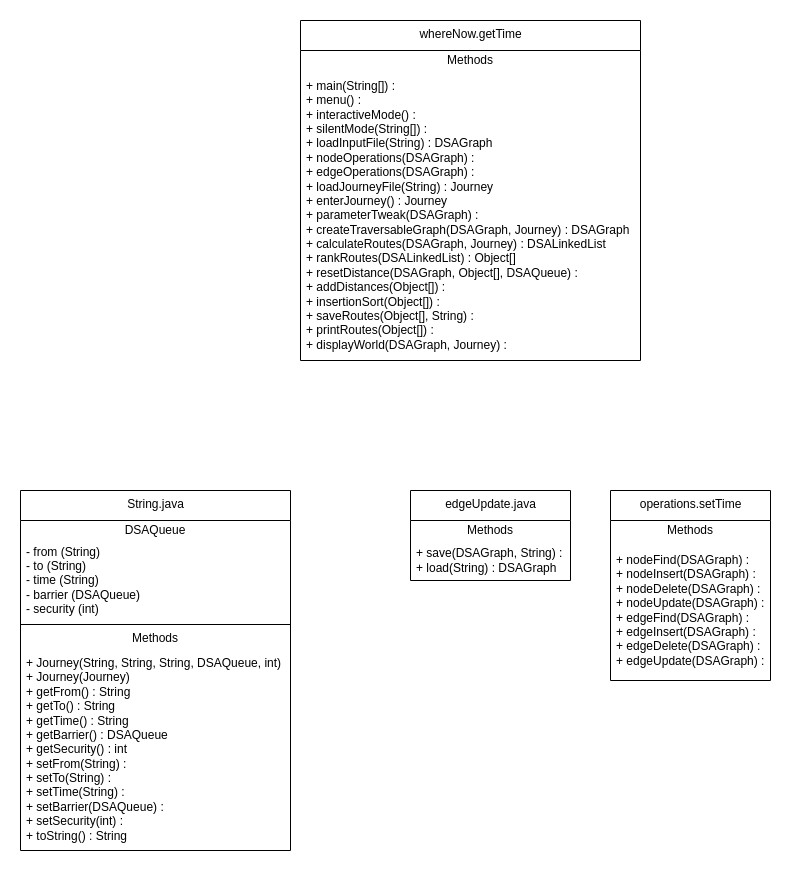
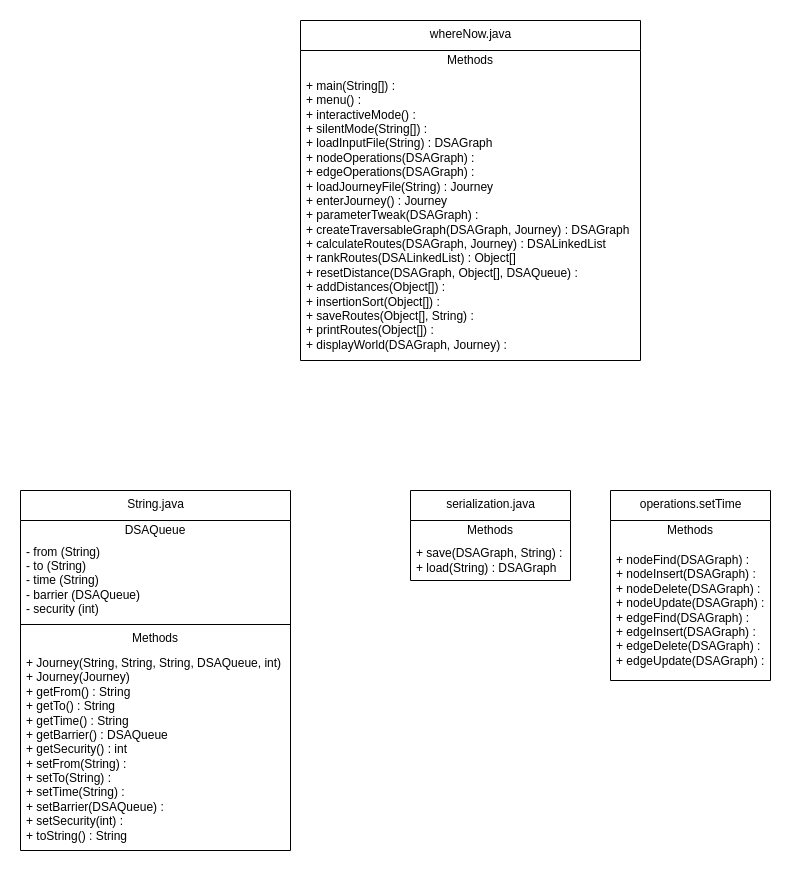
(471, 35) -> (471, 35)
(491, 505) -> (491, 505)
